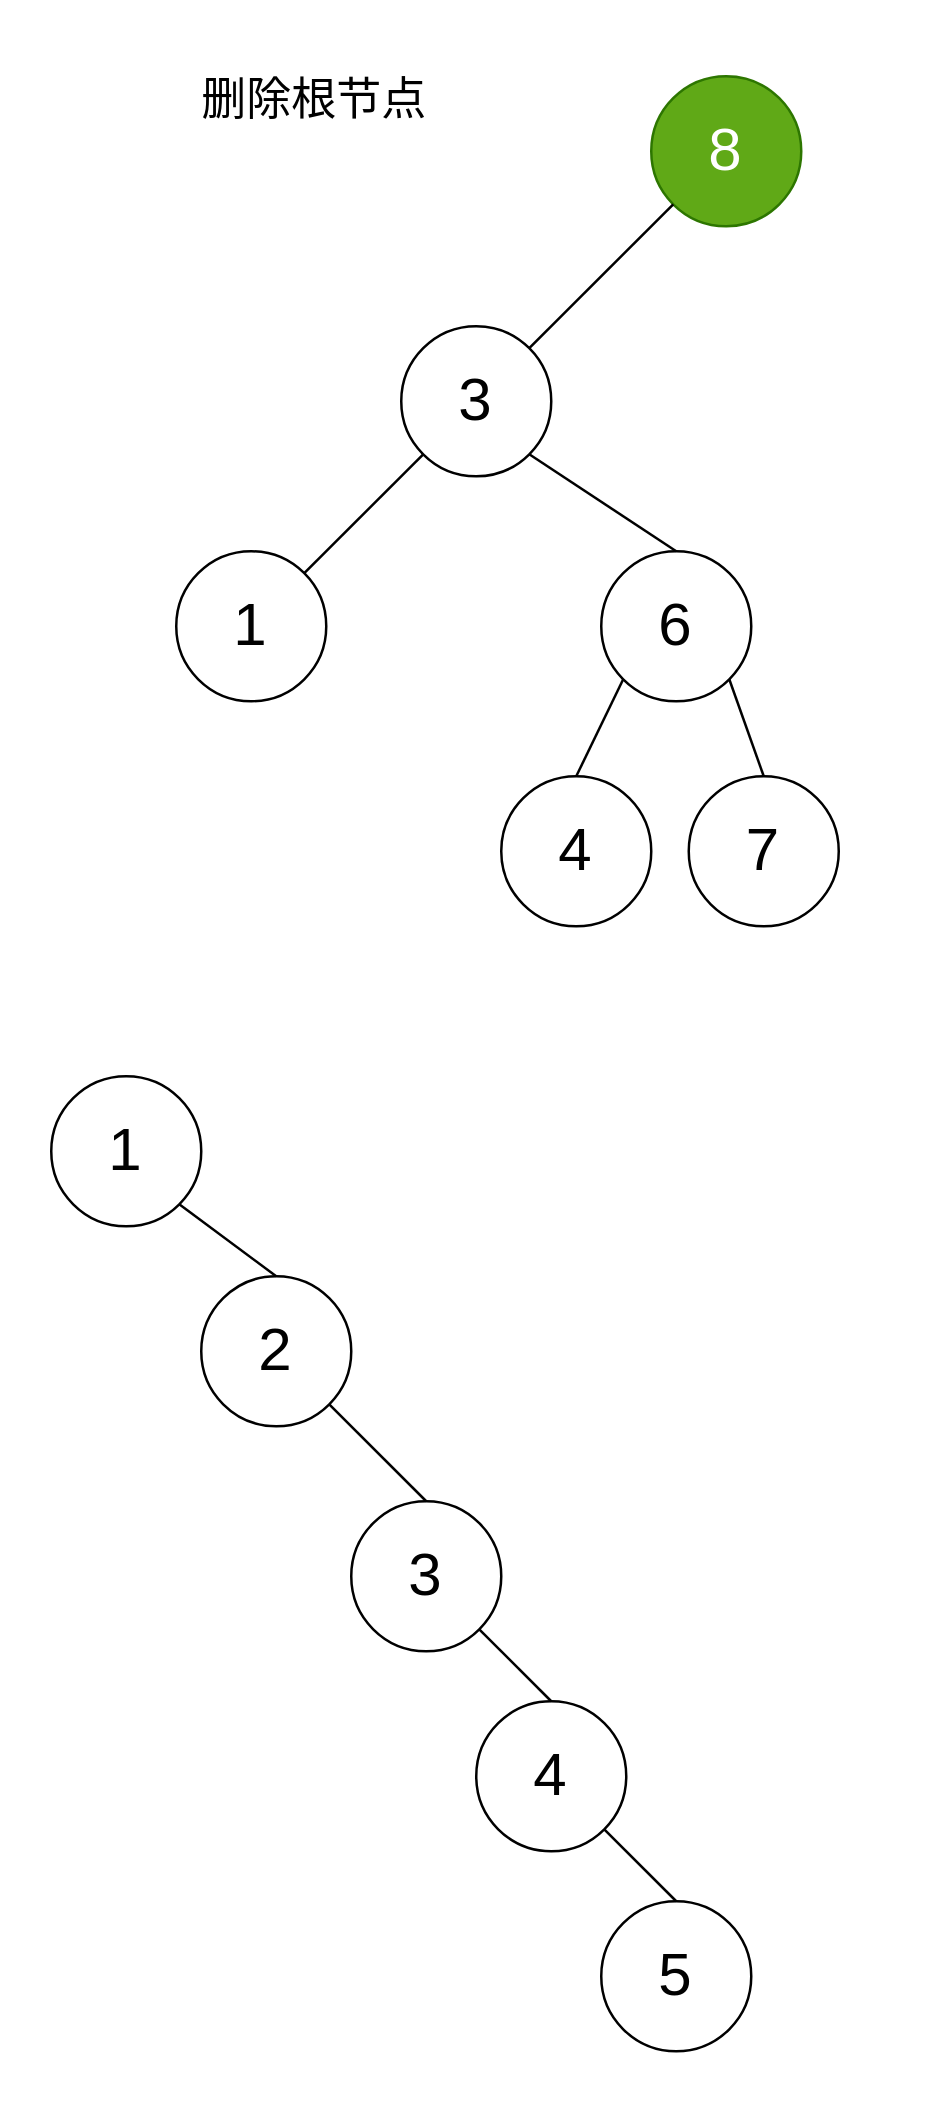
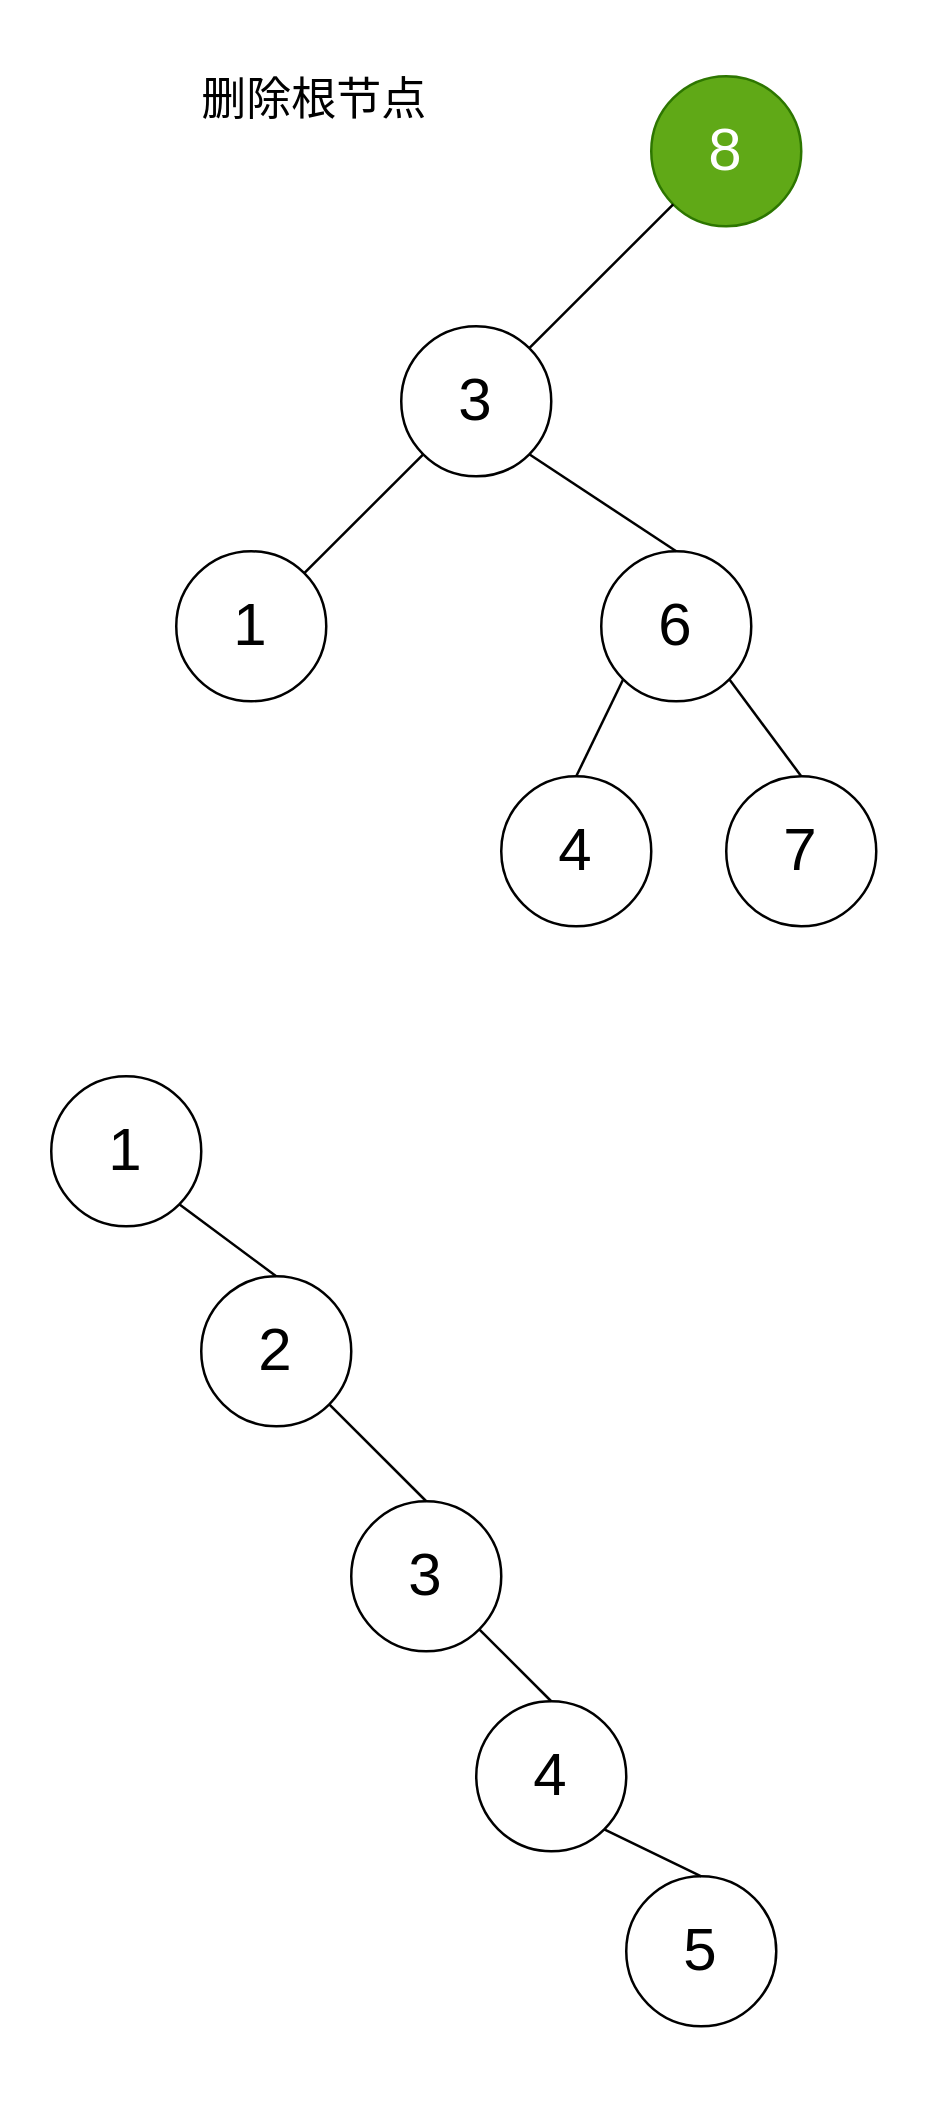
(764, 851) -> (801, 851)
(676, 1976) -> (701, 1951)
